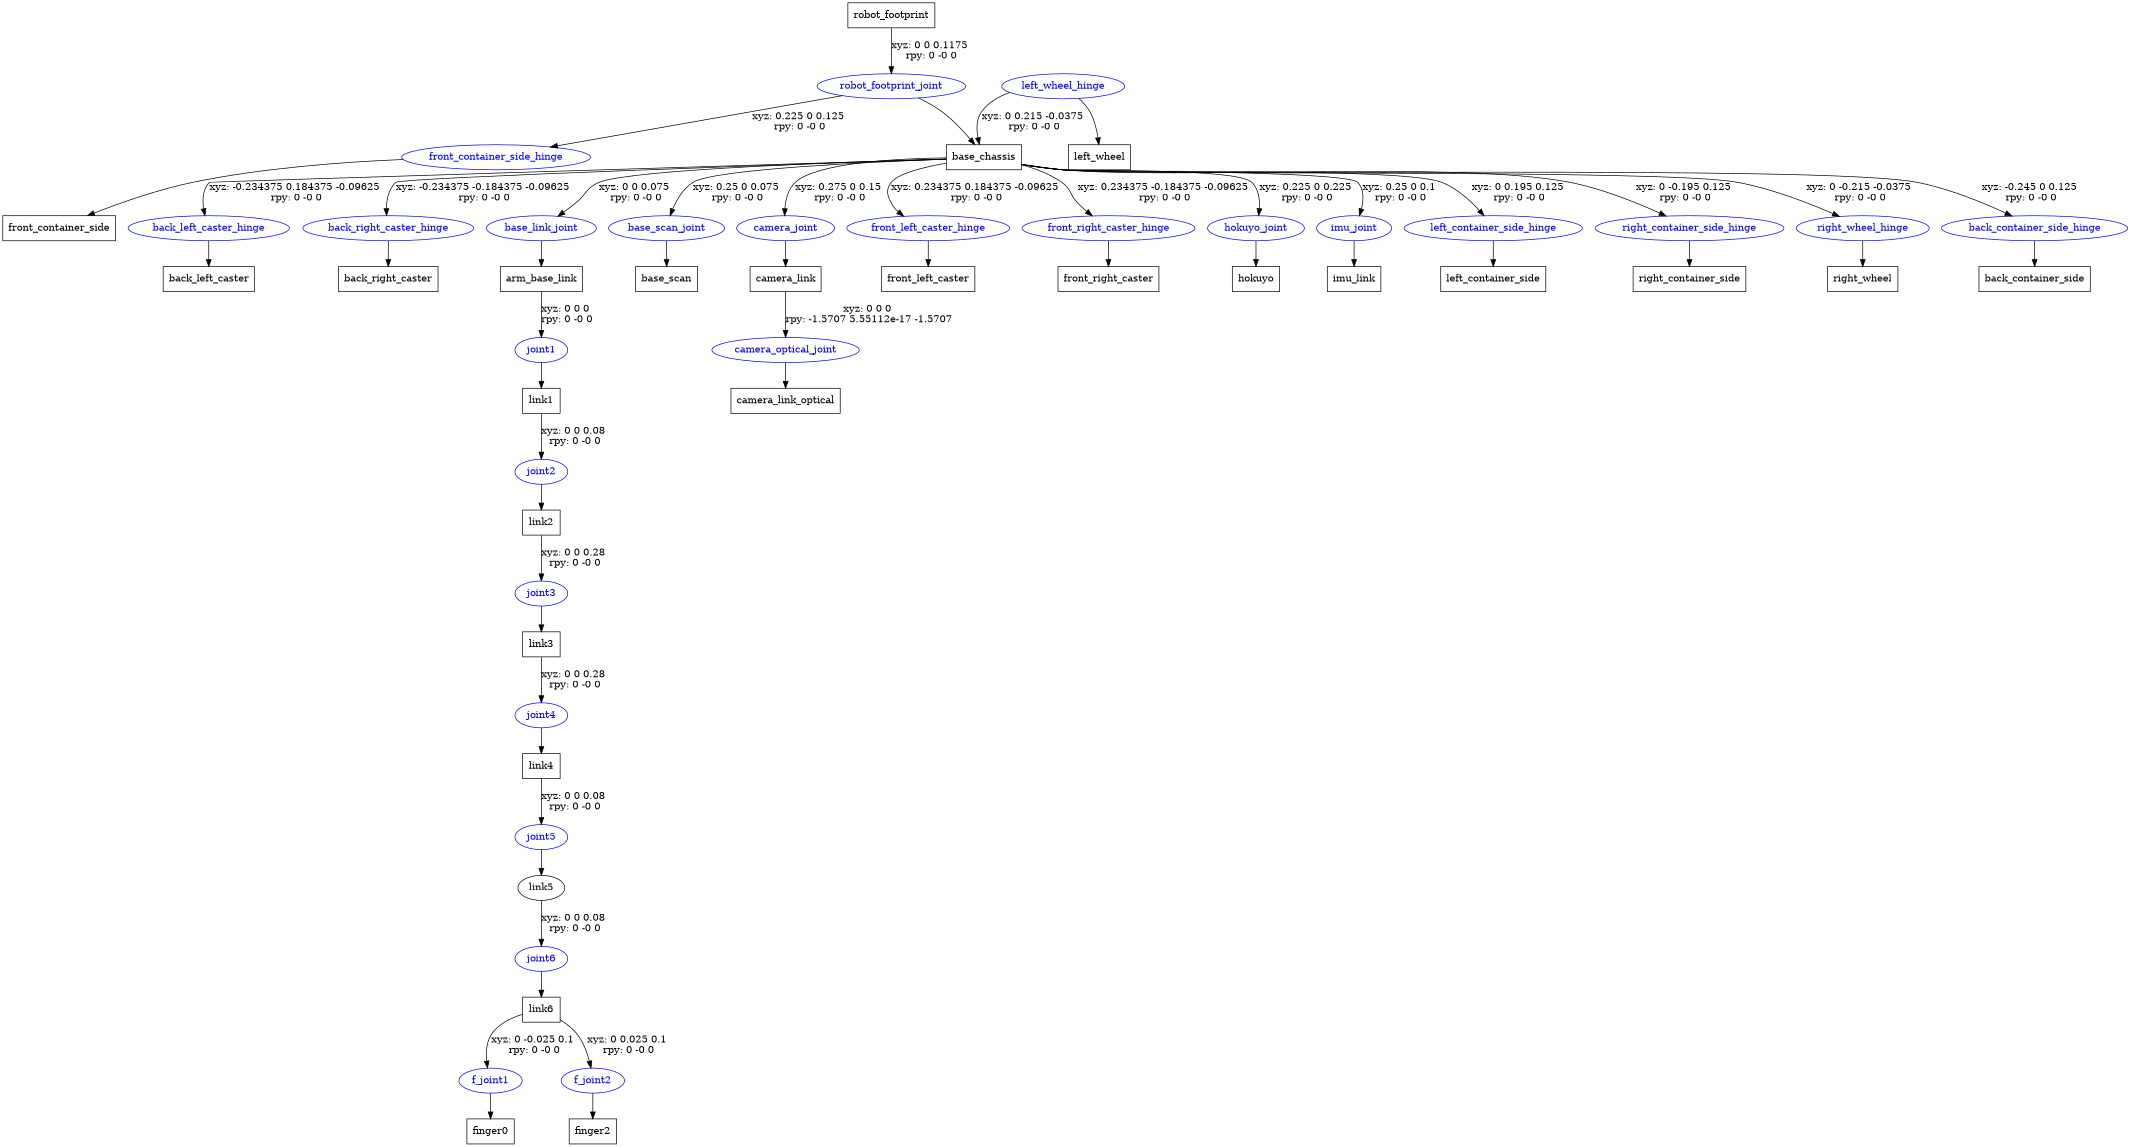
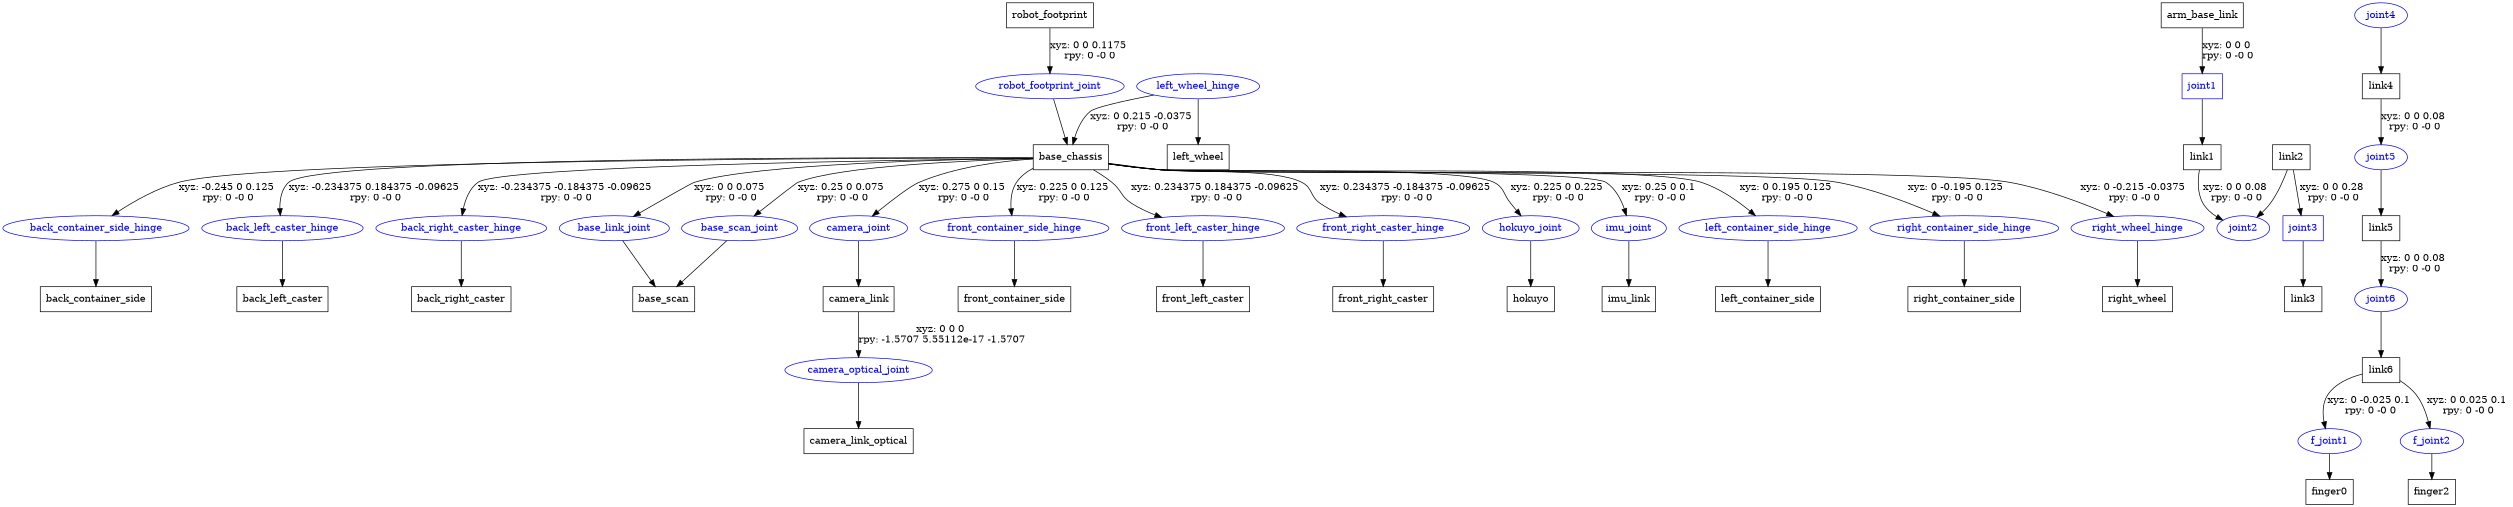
(700, 121) -> (1015, 185)
(541, 250) -> (637, 261)
(541, 350) -> (2202, 86)
(541, 494) -> (2277, 193)
(541, 594) -> (2303, 228)
(541, 676) -> none
(541, 888) -> (2381, 228)
